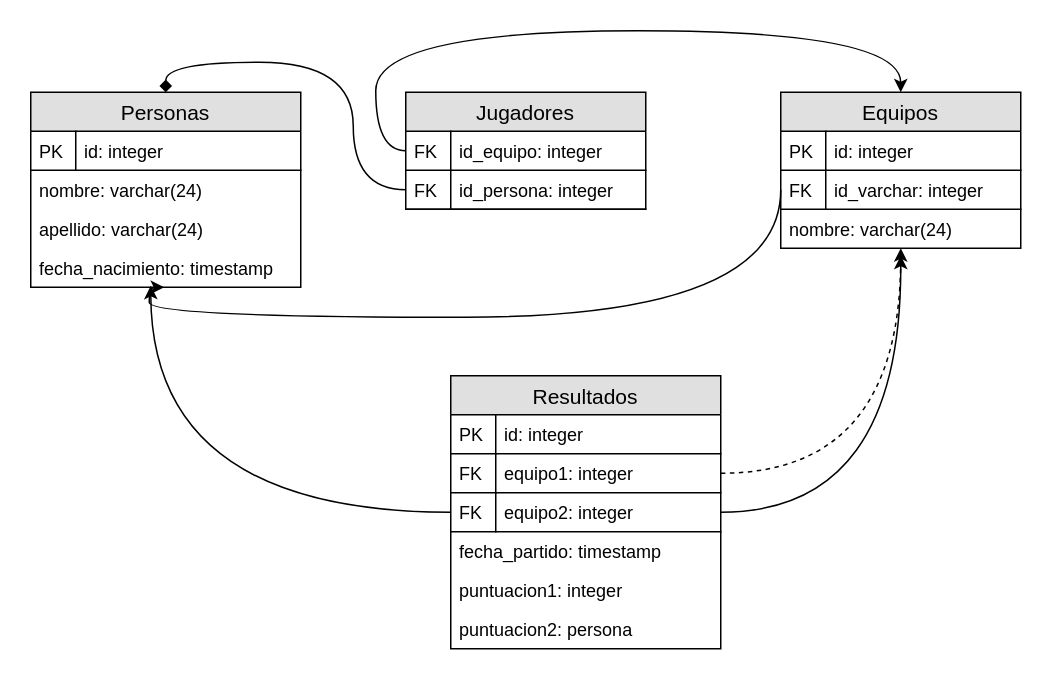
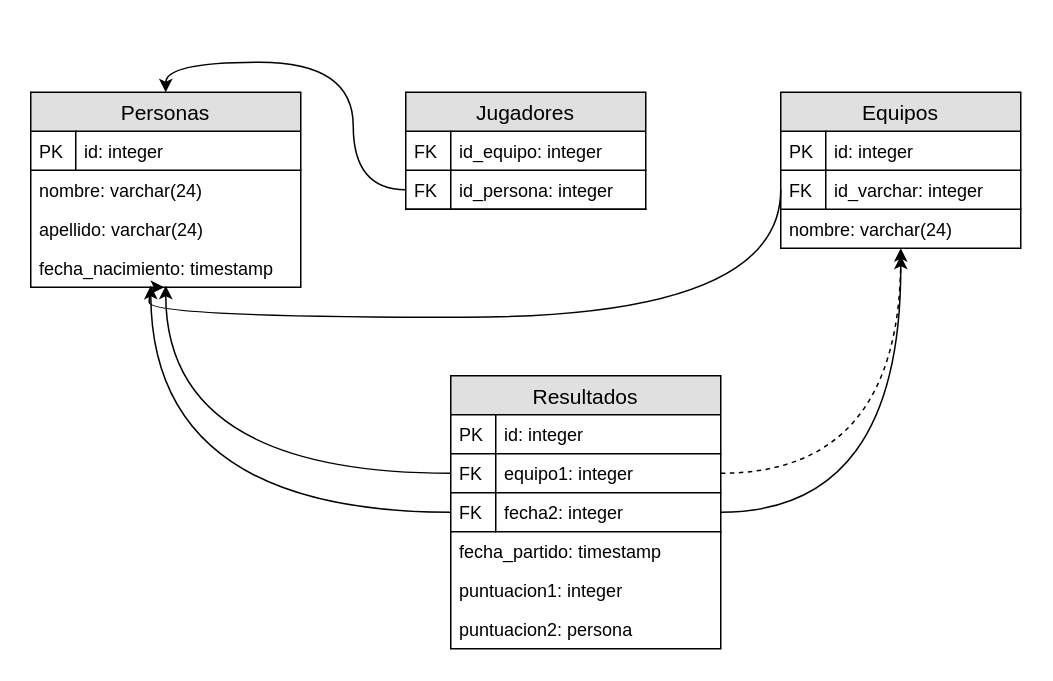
(601, 31) -> none
(182, 69) -> (181, 70)
none -> (266, 443)
(575, 513) -> (573, 513)
